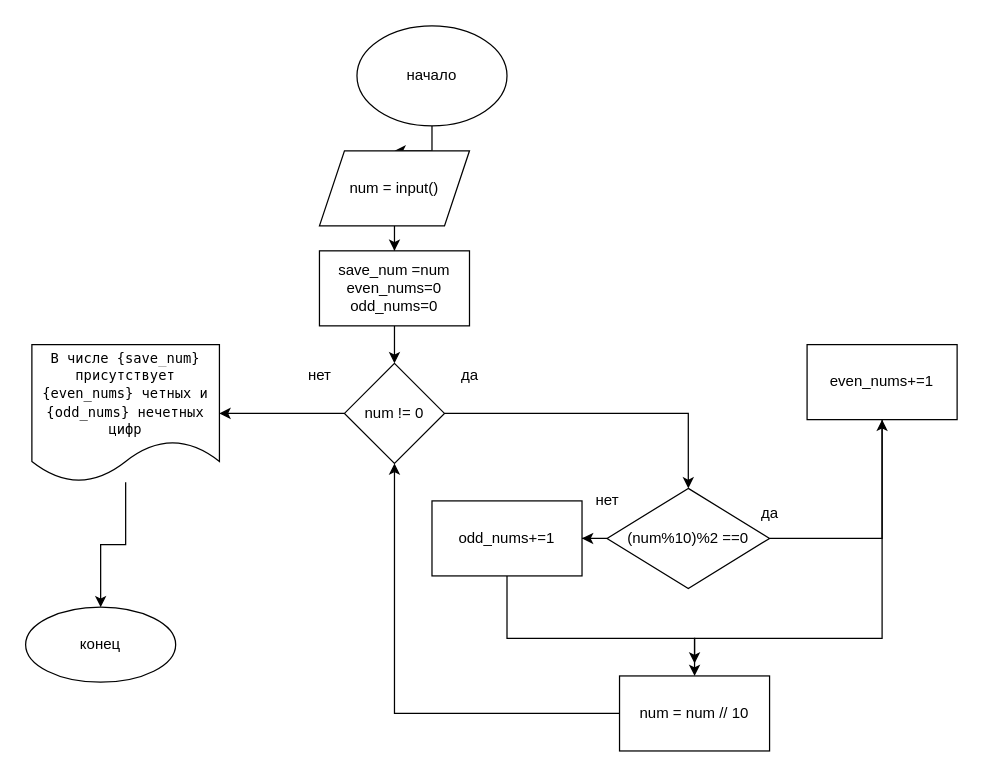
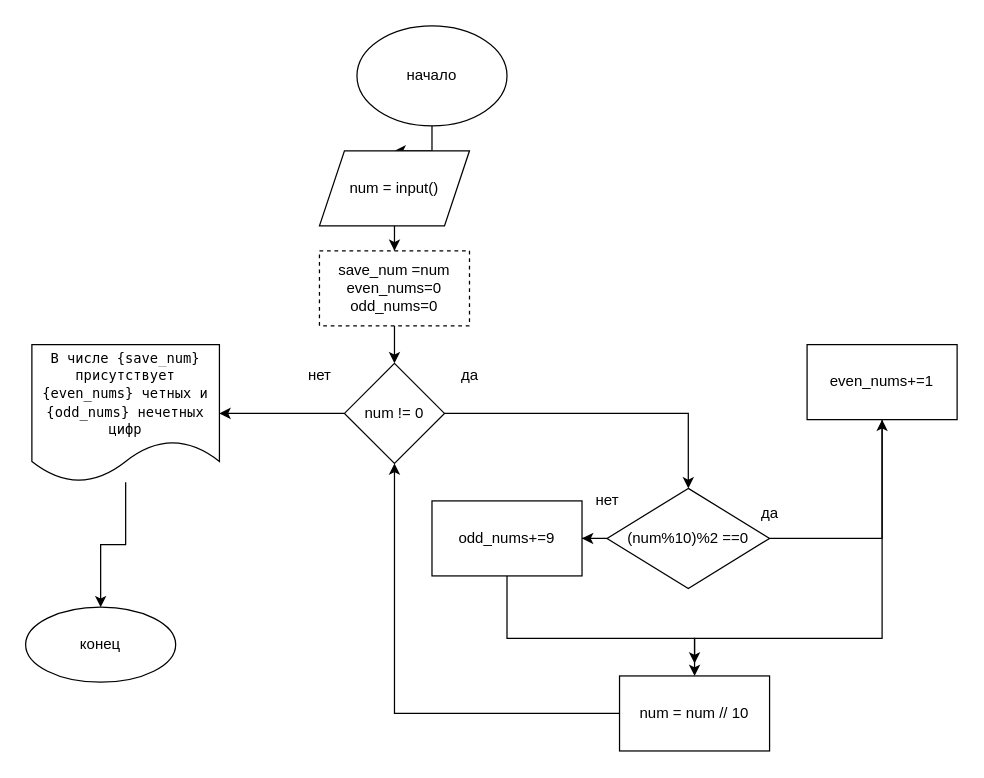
(394, 288) -> (394, 288)
(507, 538) -> (507, 538)
